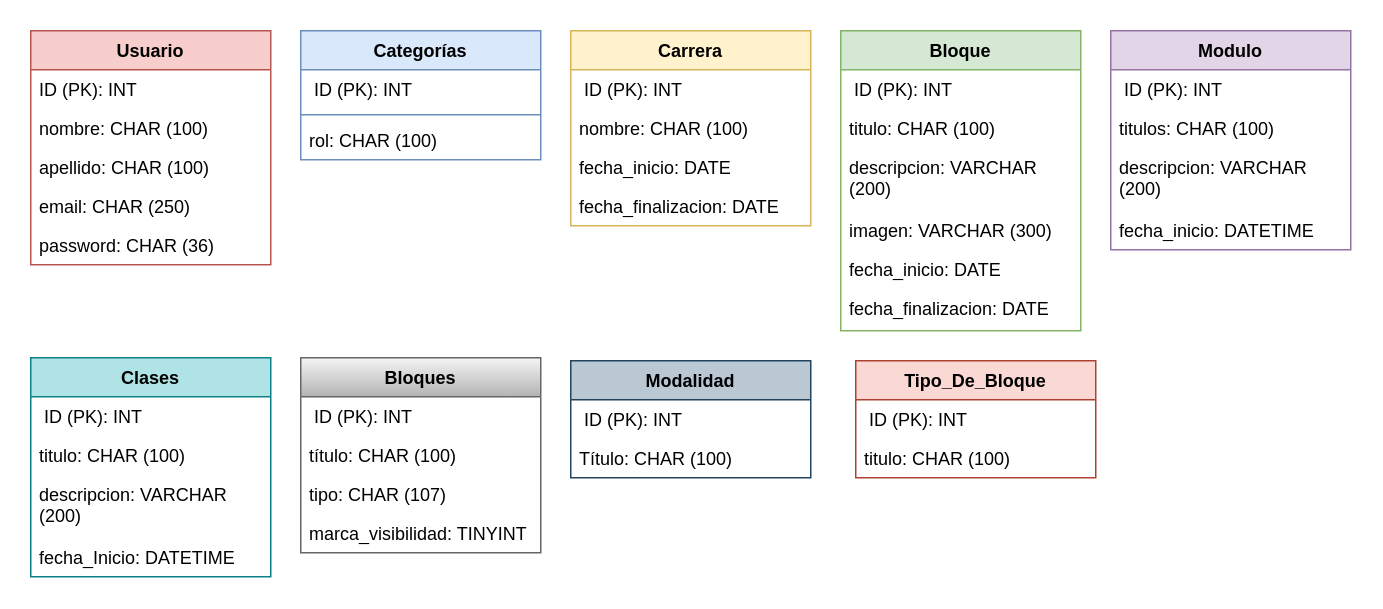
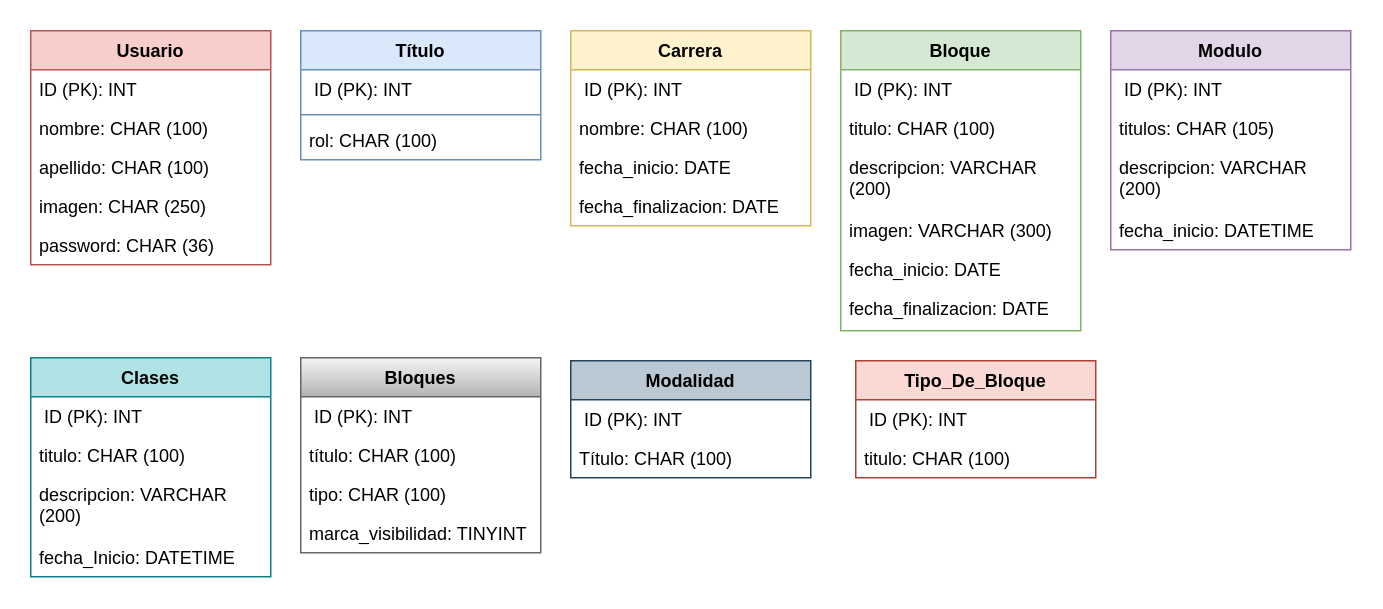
(421, 52) -> (421, 52)
(1204, 130) -> (1204, 130)
(114, 208) -> (121, 208)
(381, 496) -> (381, 496)
